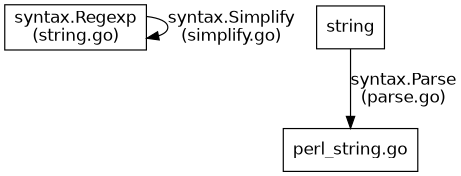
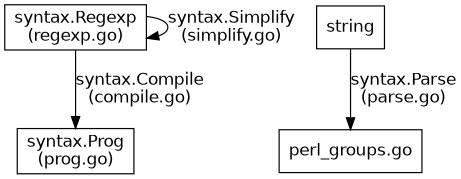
(76, 27) -> (76, 27)
(351, 150) -> (351, 151)
none -> (76, 151)
